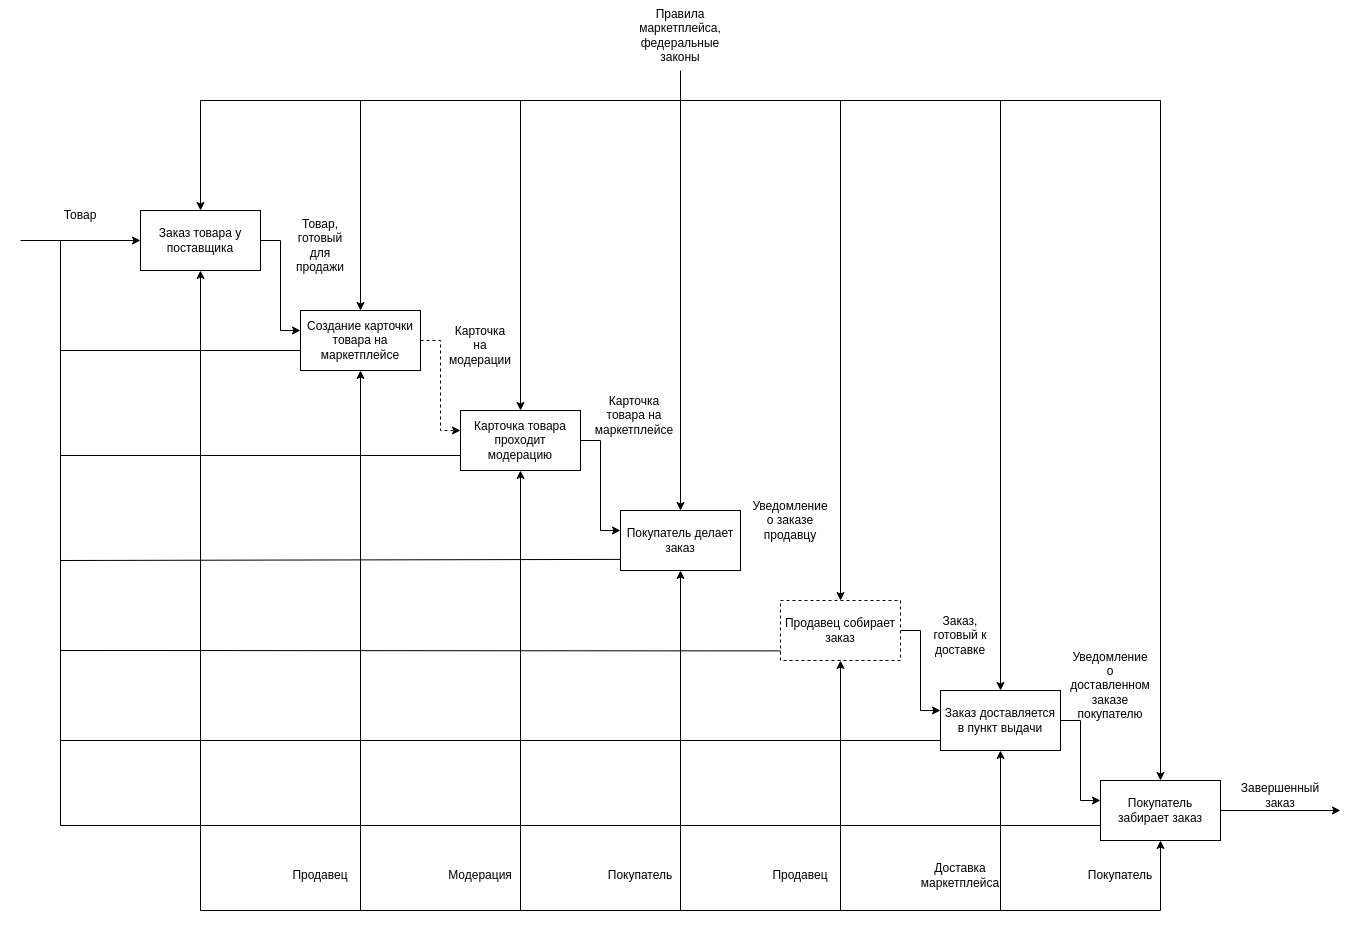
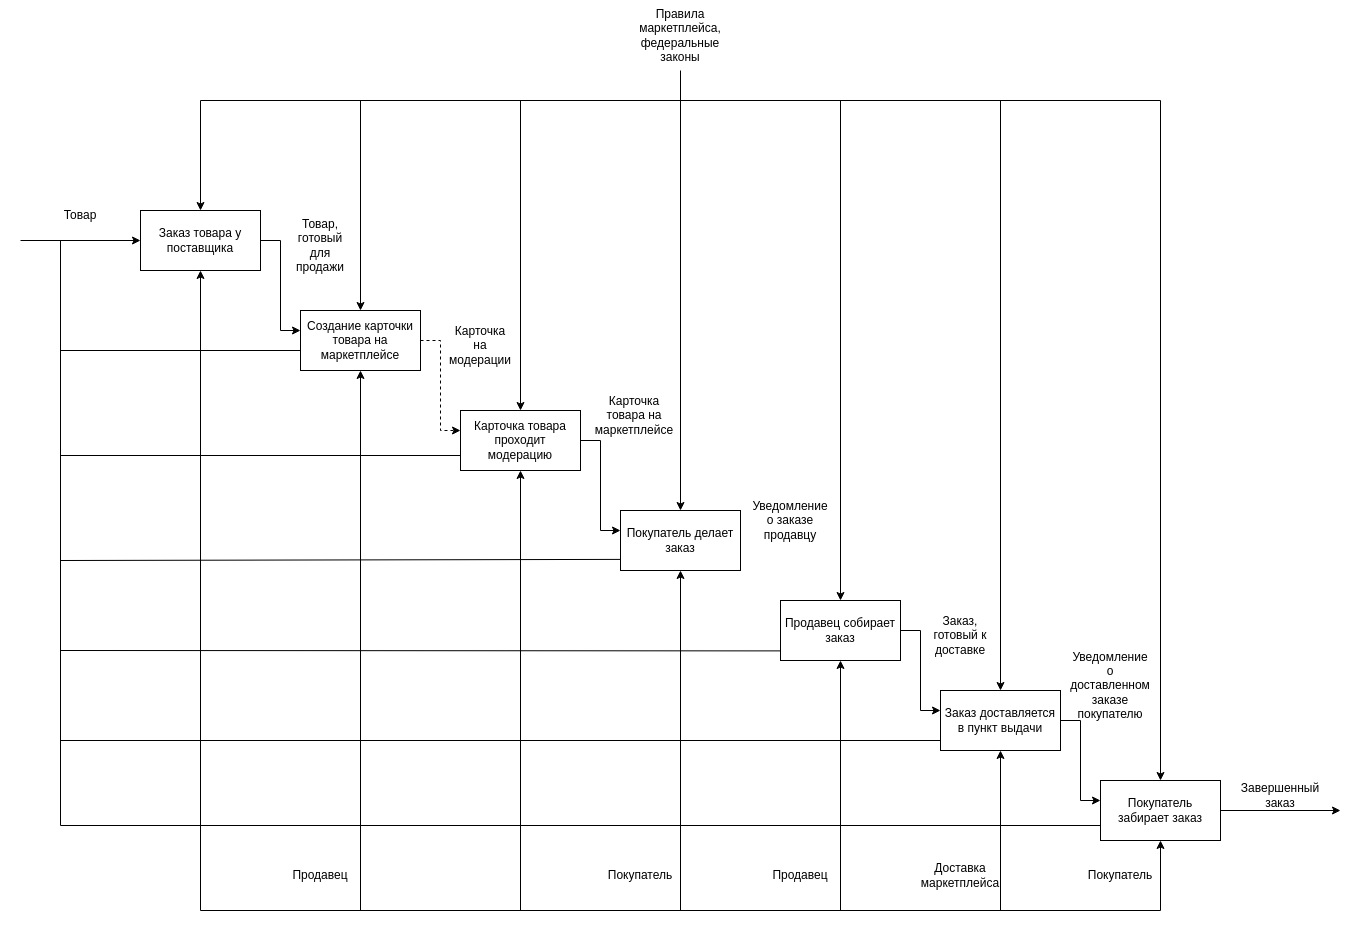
(841, 631) -> (841, 631)
(481, 876) -> none
